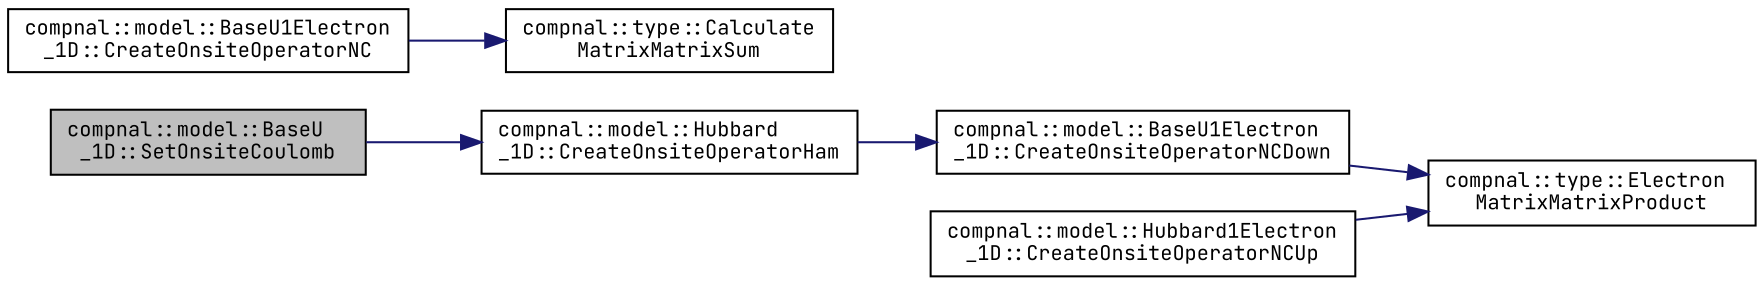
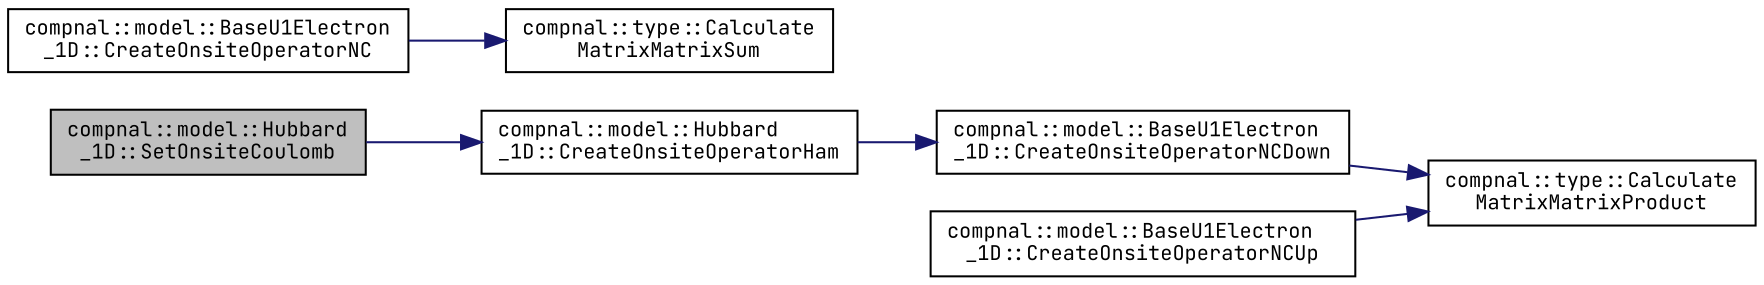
(208, 142) -> (208, 142)
(1592, 193) -> (1592, 193)
(1143, 244) -> (1143, 244)
